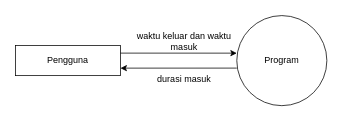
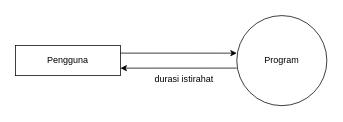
(184, 42) -> none
(184, 79) -> (184, 79)
